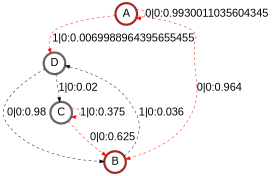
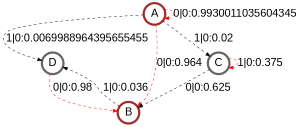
(75, 23) -> (50, 22)
(58, 86) -> (185, 37)
(17, 134) -> (72, 103)
(84, 138) -> (176, 88)
